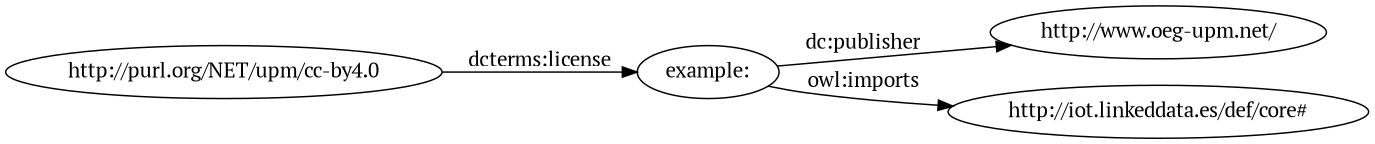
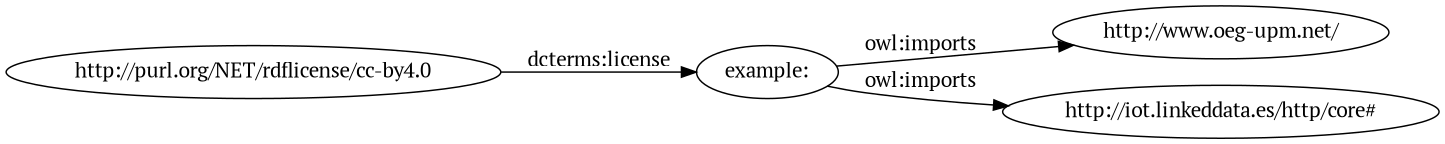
(863, 43) -> (921, 45)
(224, 72) -> (253, 72)
(1158, 112) -> (1221, 112)
